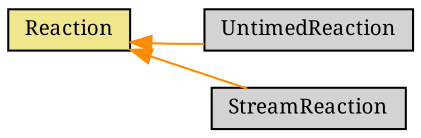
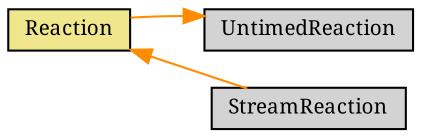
(178, 44) -> (157, 16)
